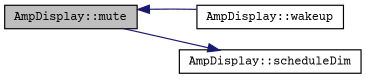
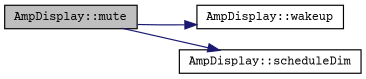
(173, 9) -> (161, 25)
